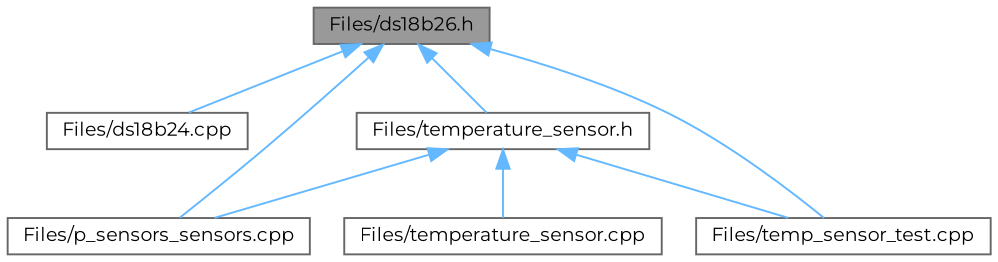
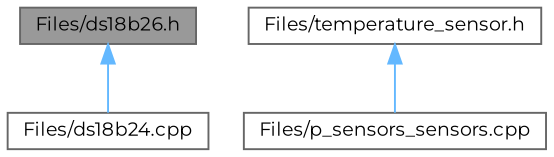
(459, 85) -> none
(276, 139) -> none
(503, 236) -> none
(843, 236) -> none
